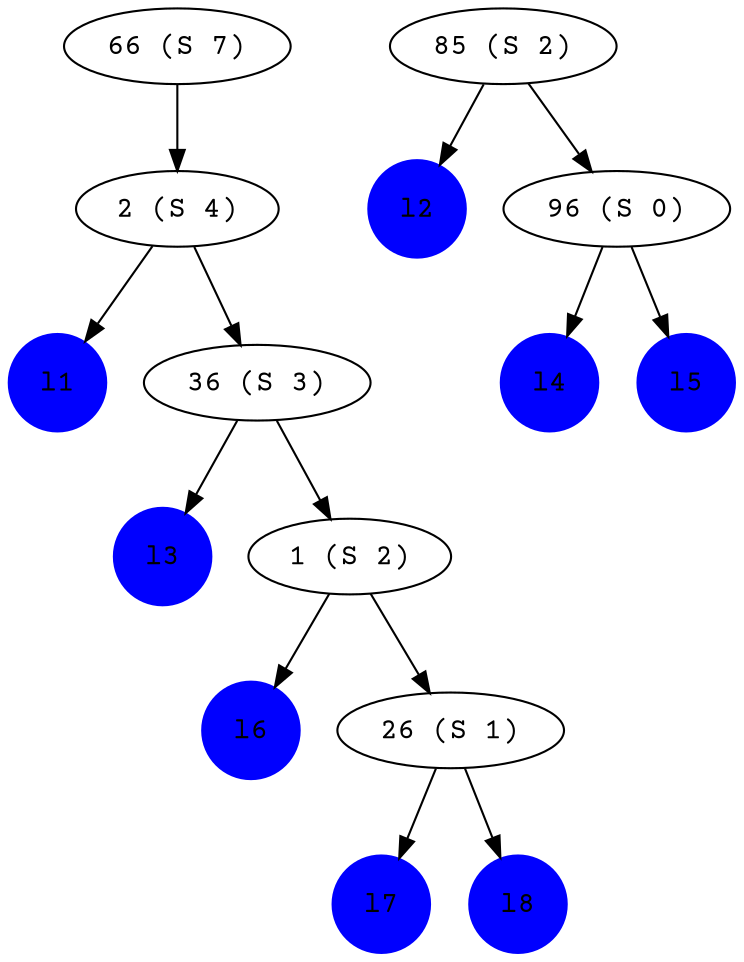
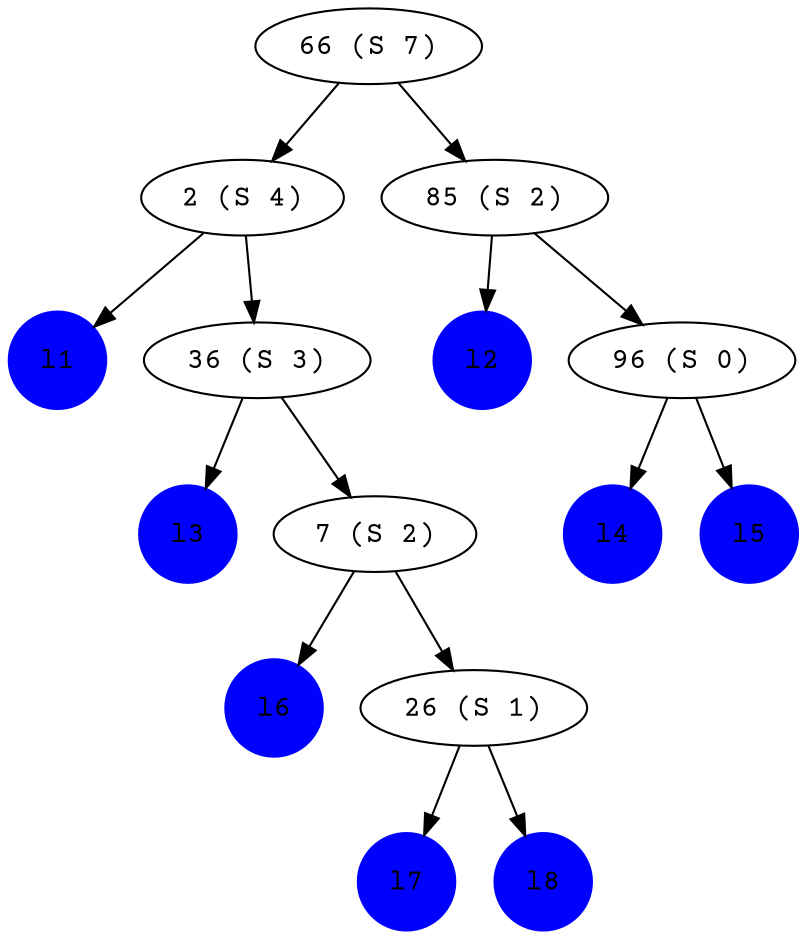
none -> (425, 114)
(350, 557) -> (375, 534)
